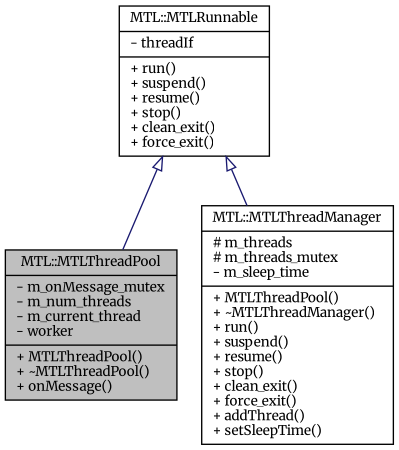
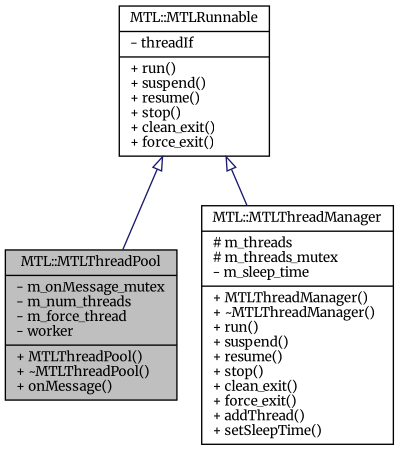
(276, 298) -> (291, 298)
(79, 317) -> (72, 317)
